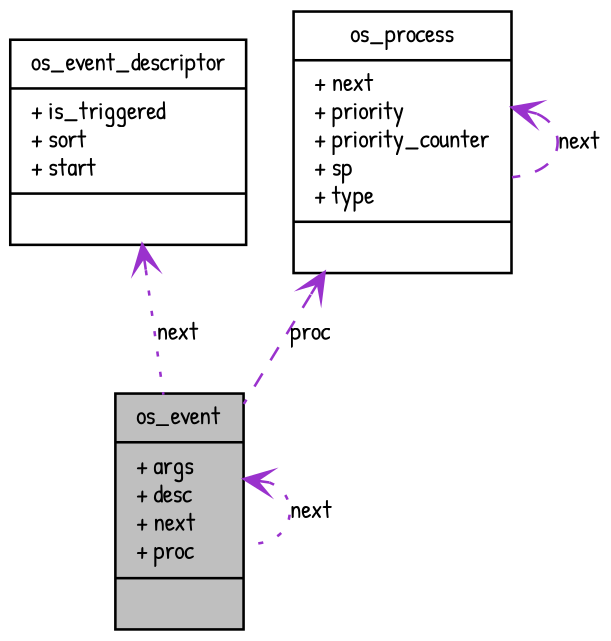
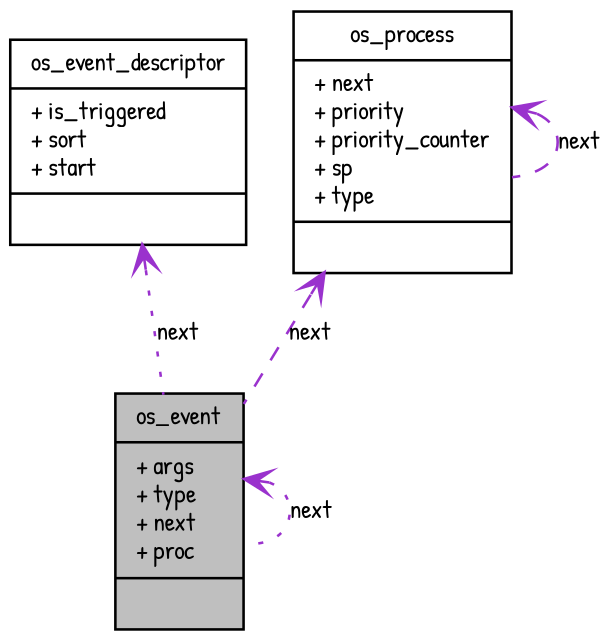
(310, 333) -> (310, 333)
(164, 495) -> (167, 495)
